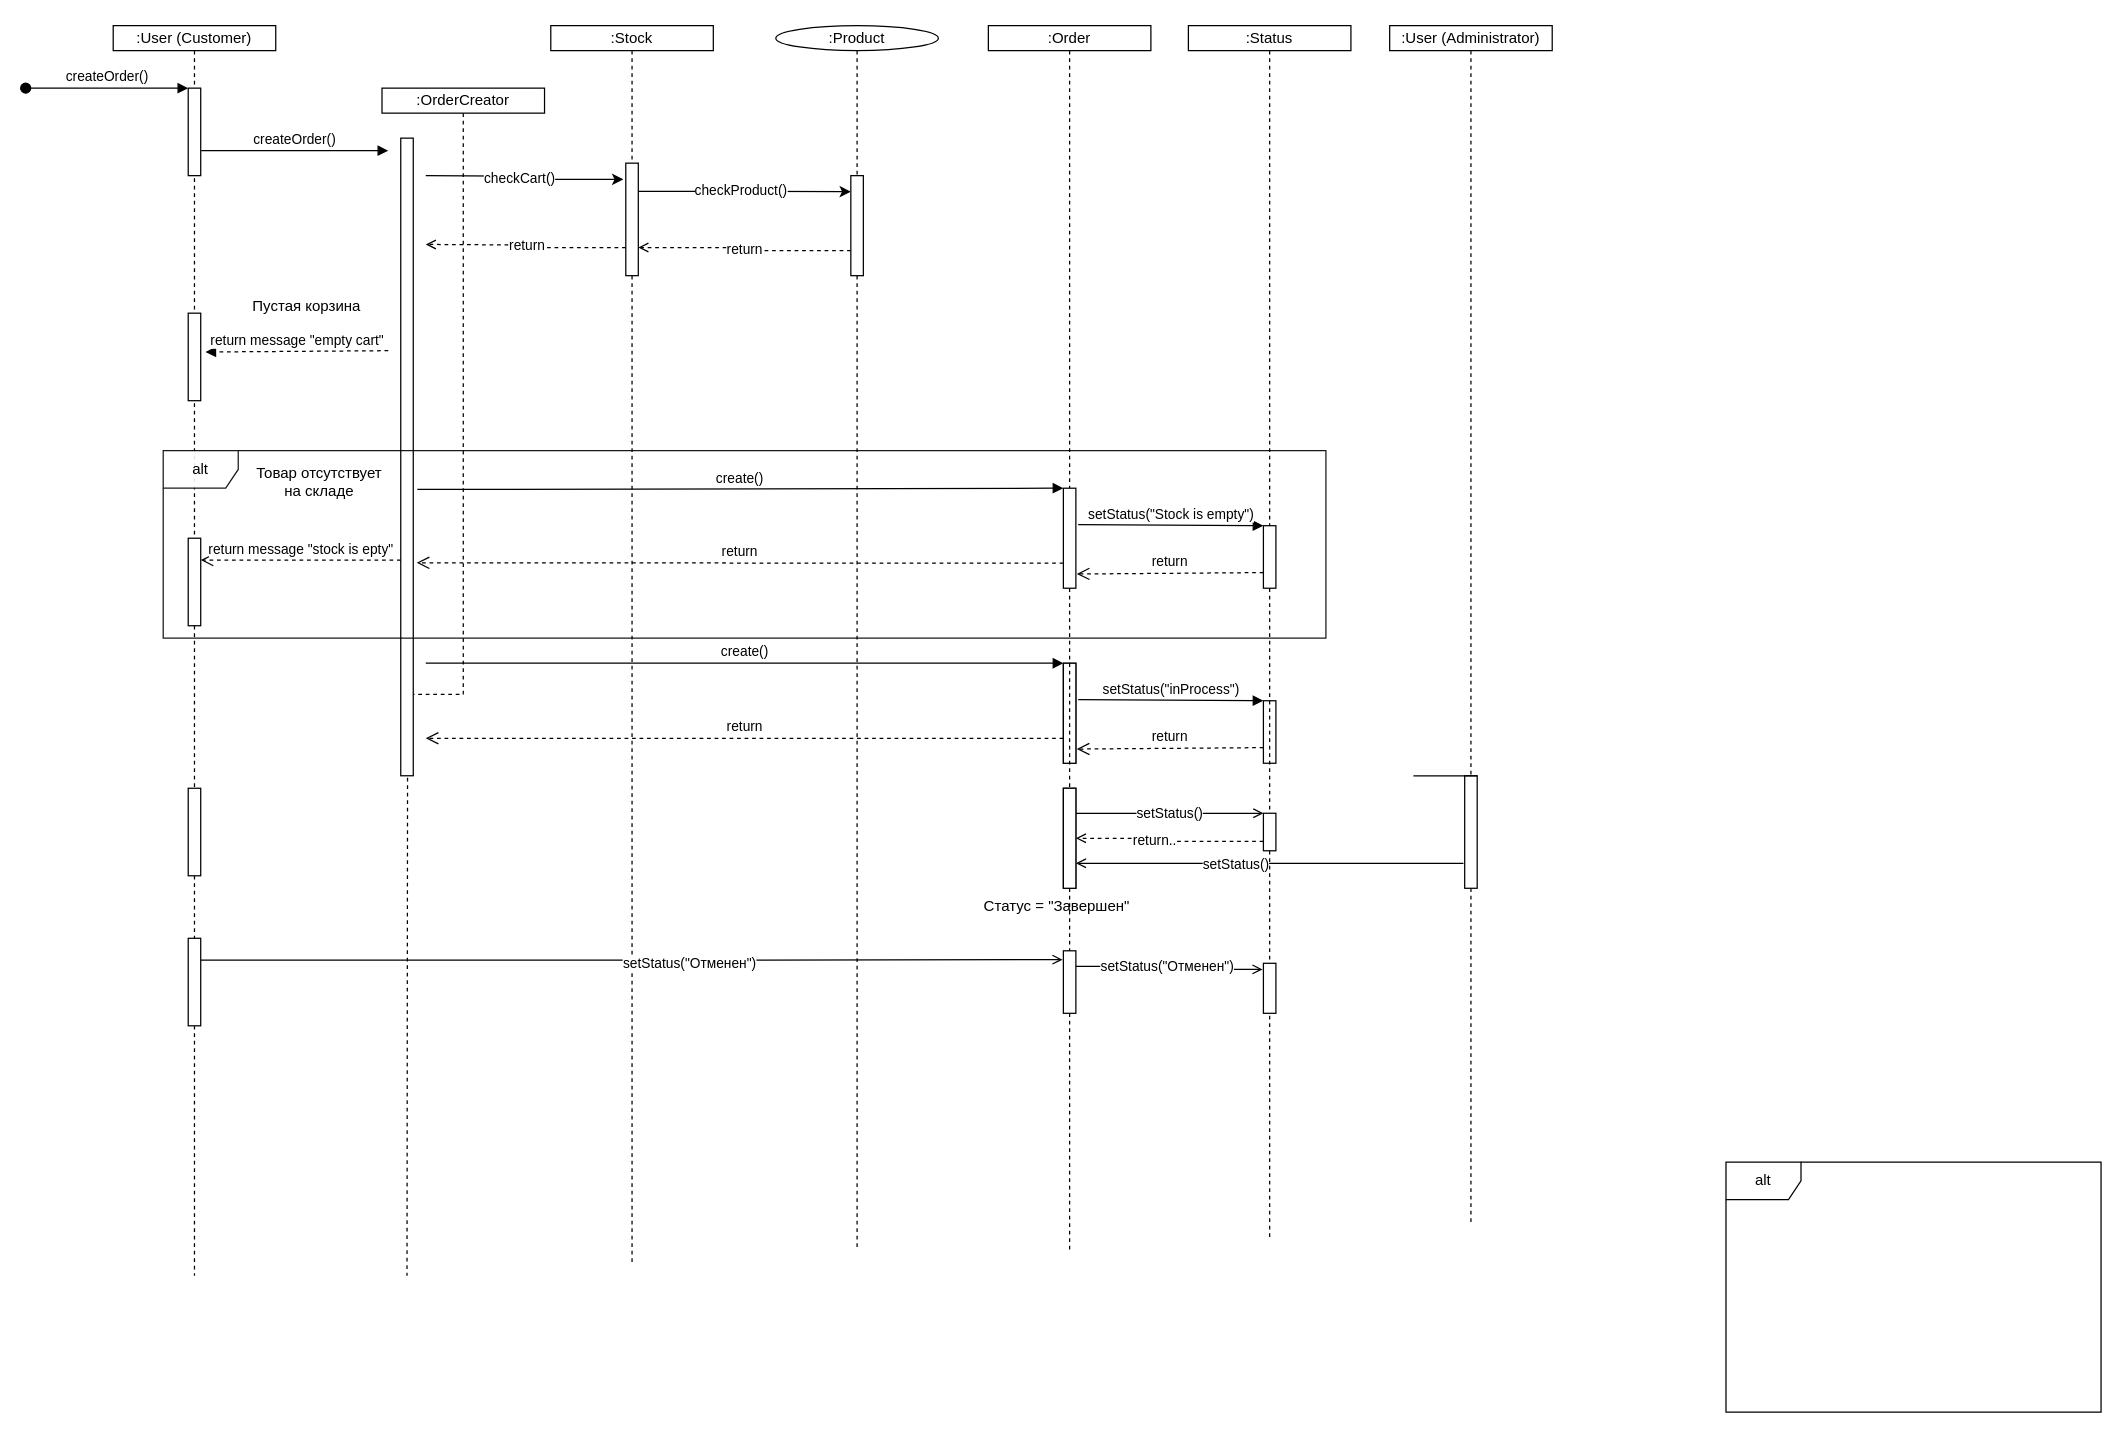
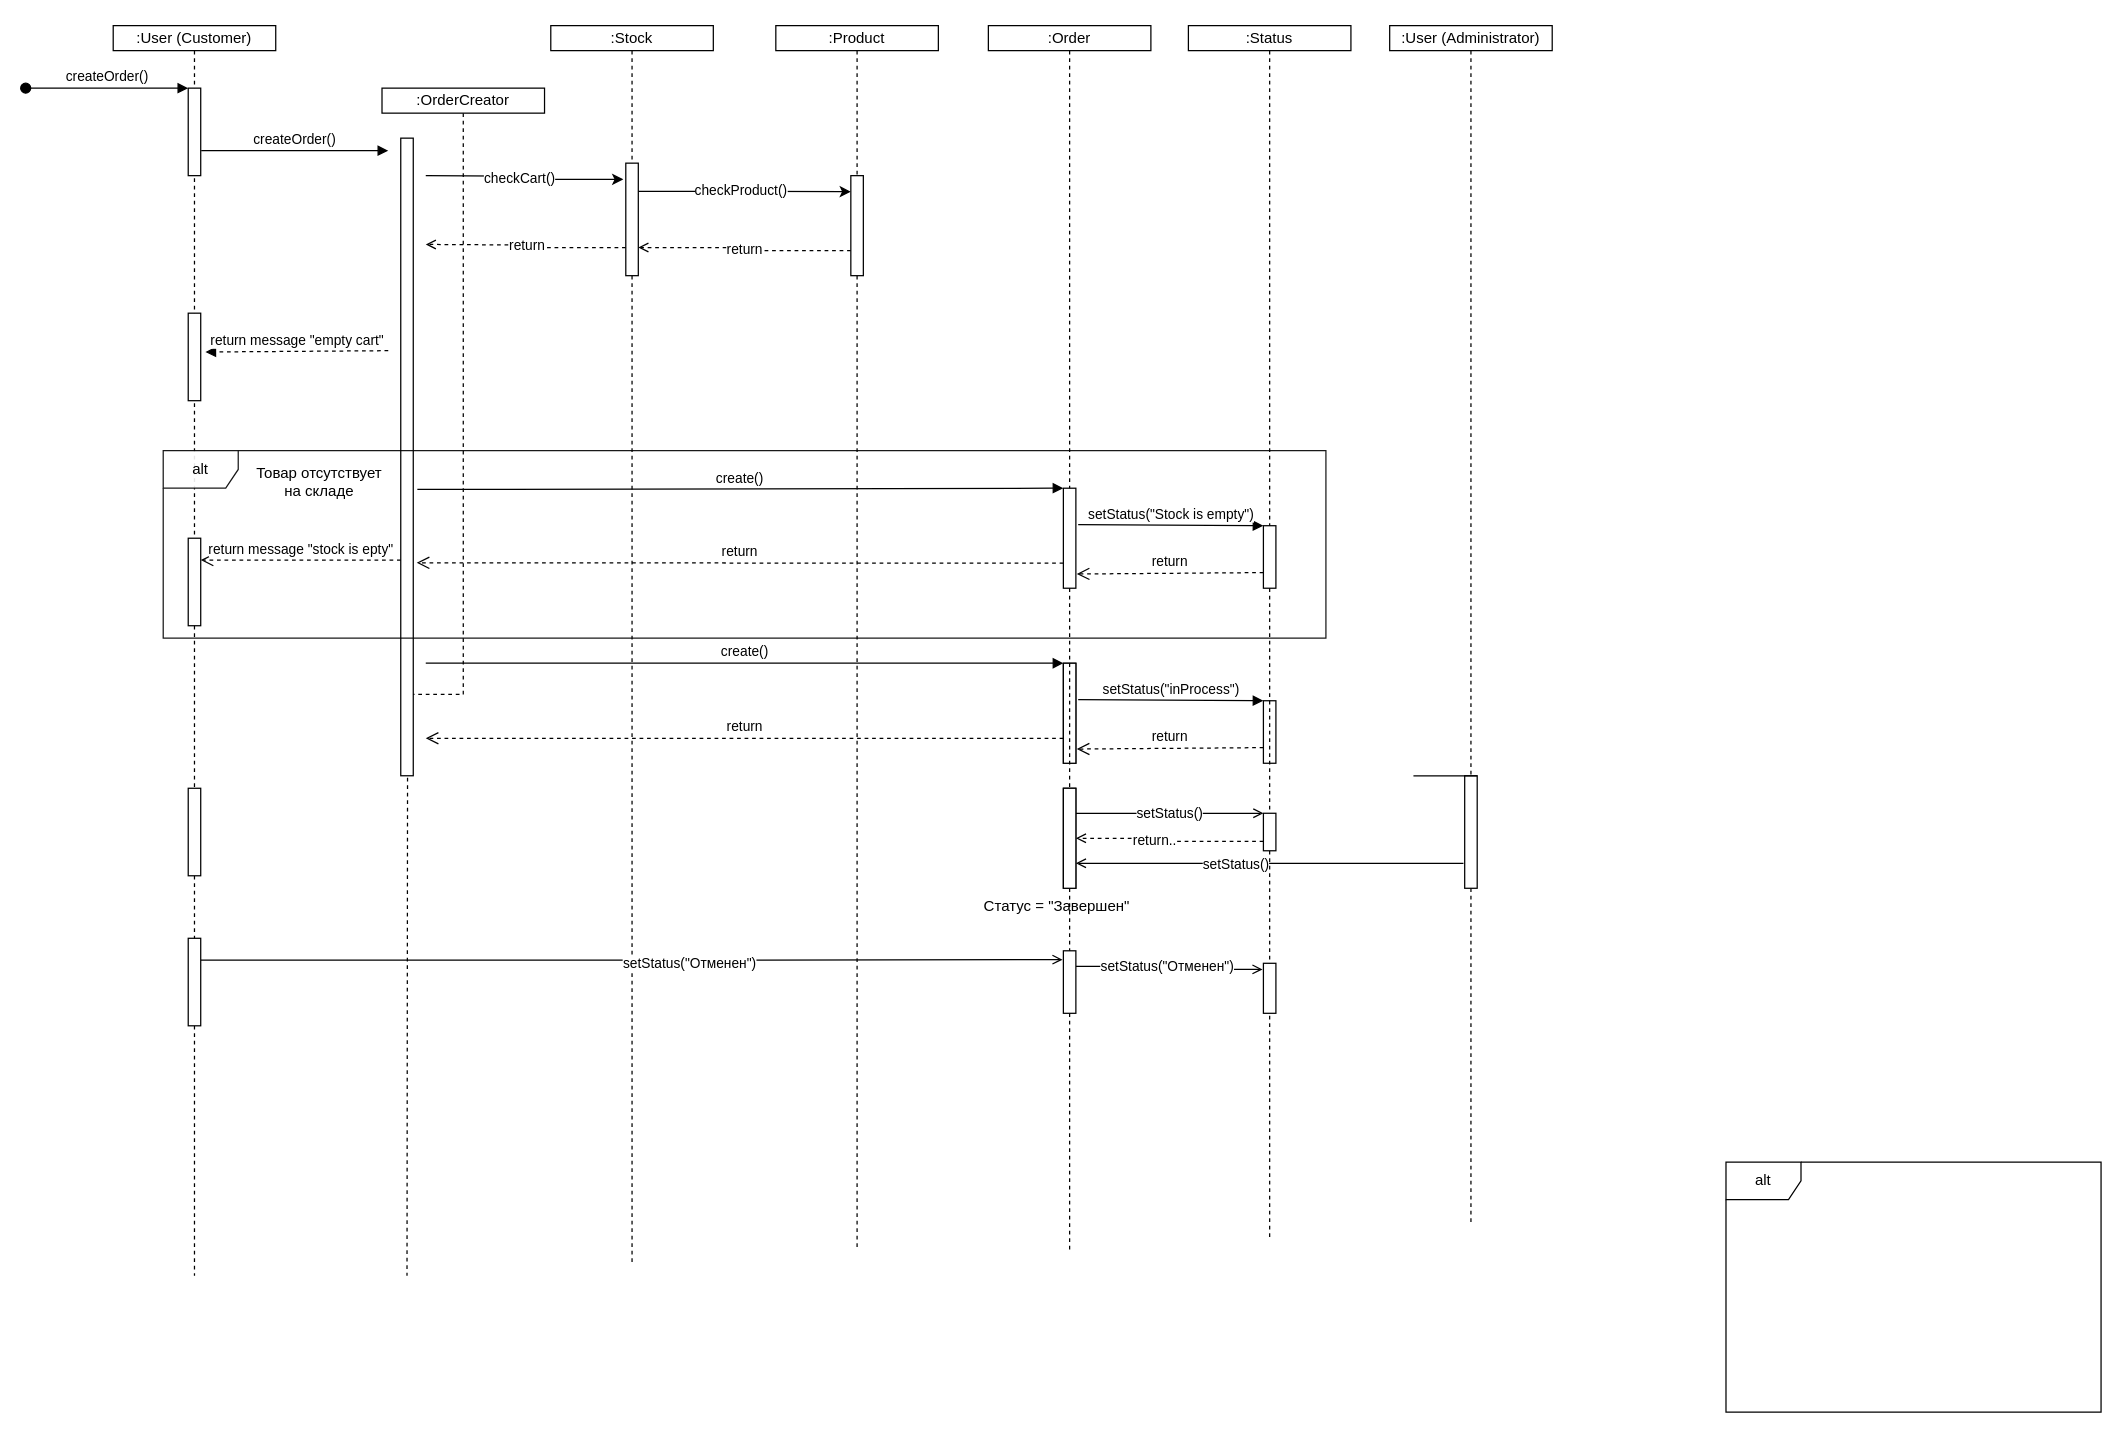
(857, 38) -> (857, 38)
(307, 307) -> none
